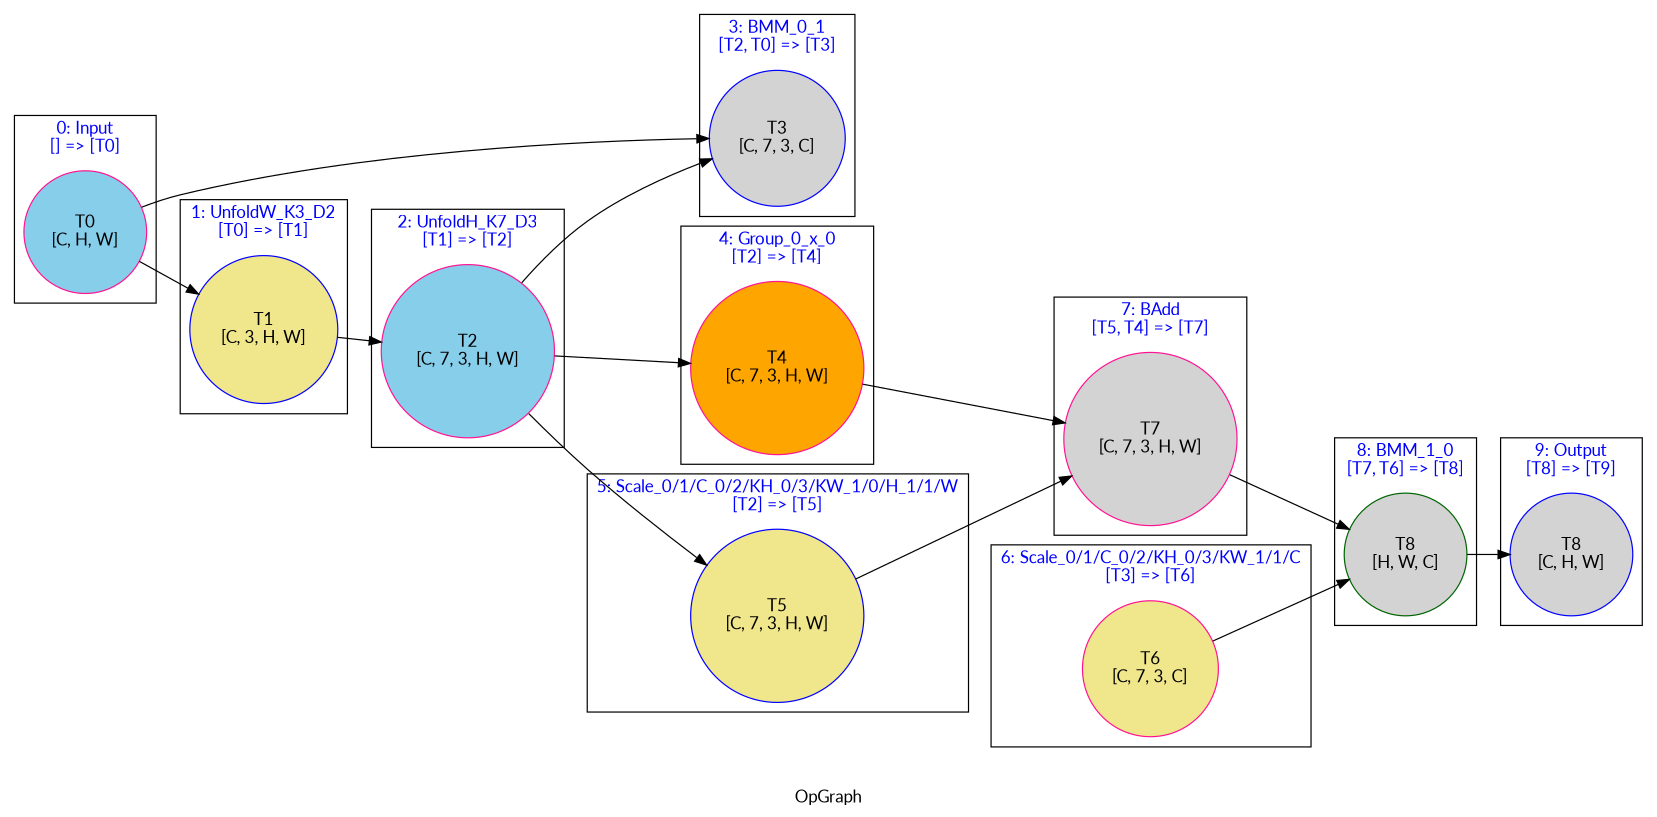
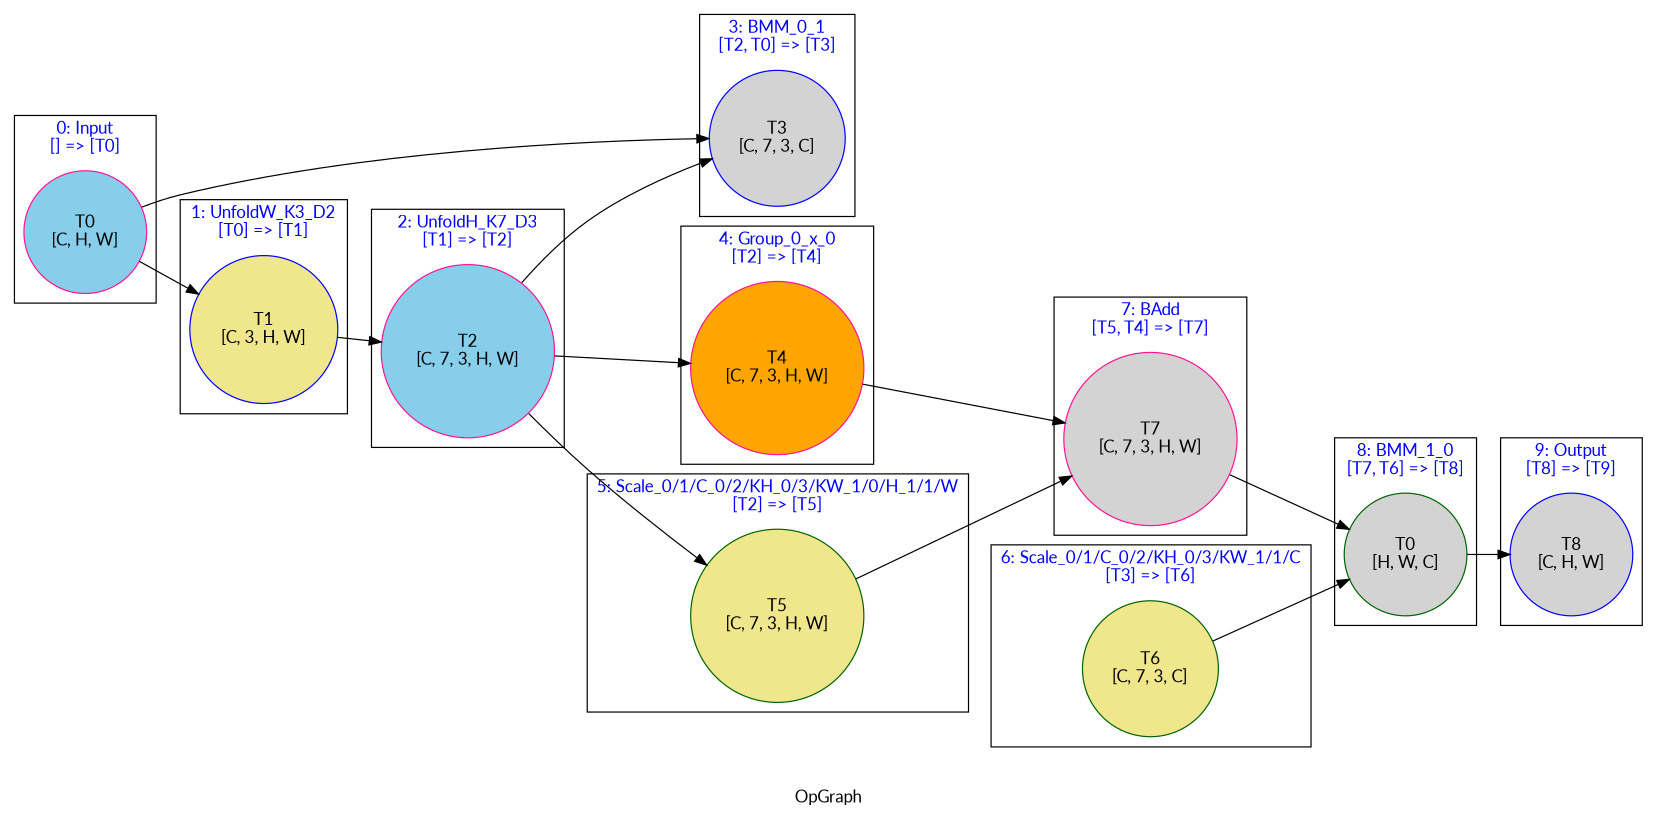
(1406, 554) -> (1406, 554)
(777, 616) -> (777, 616)
(1150, 669) -> (1150, 669)
